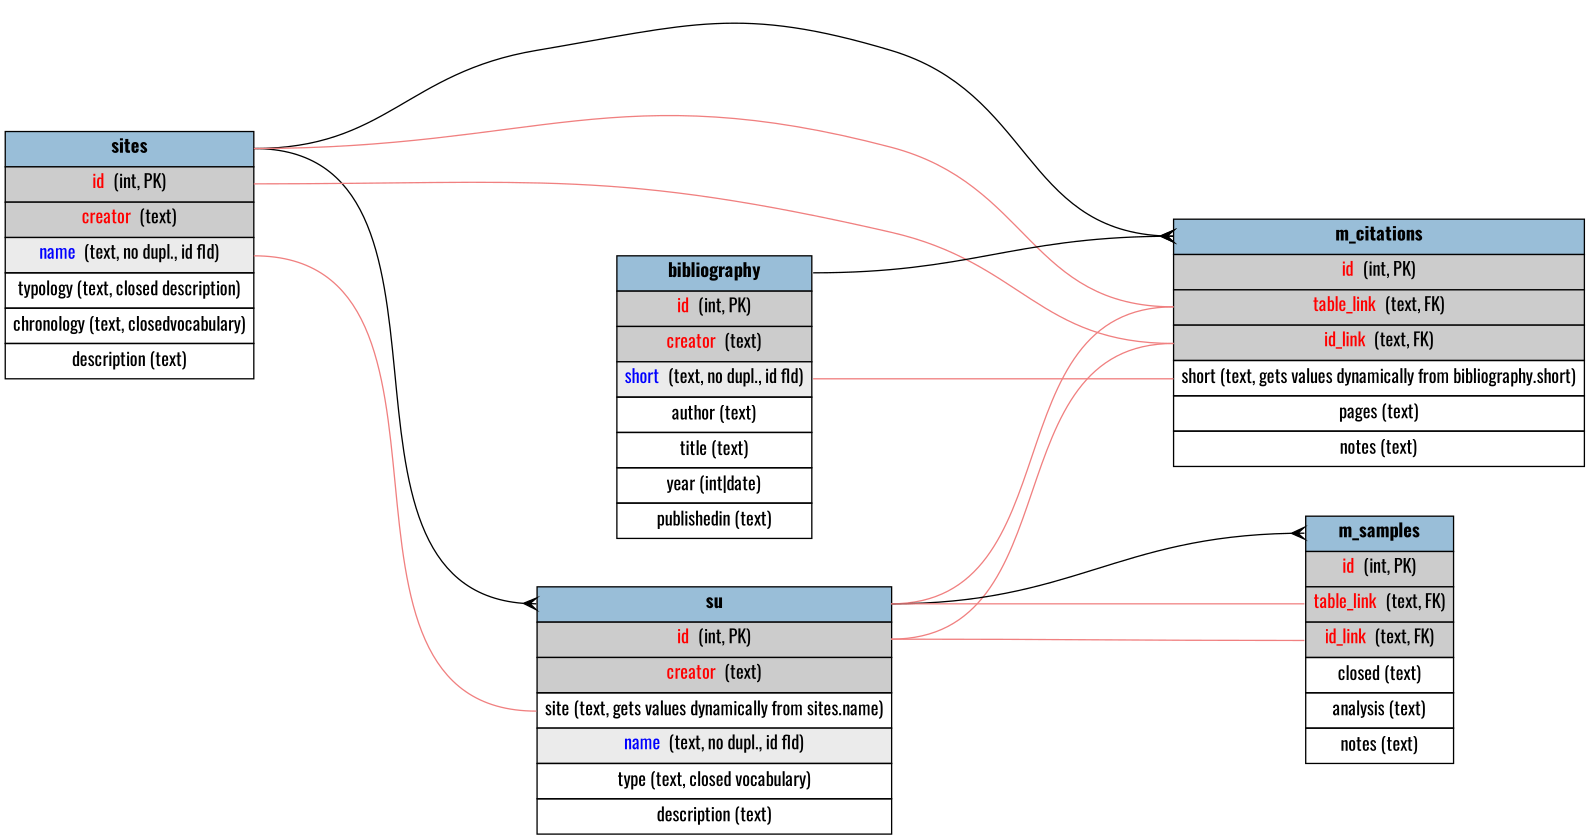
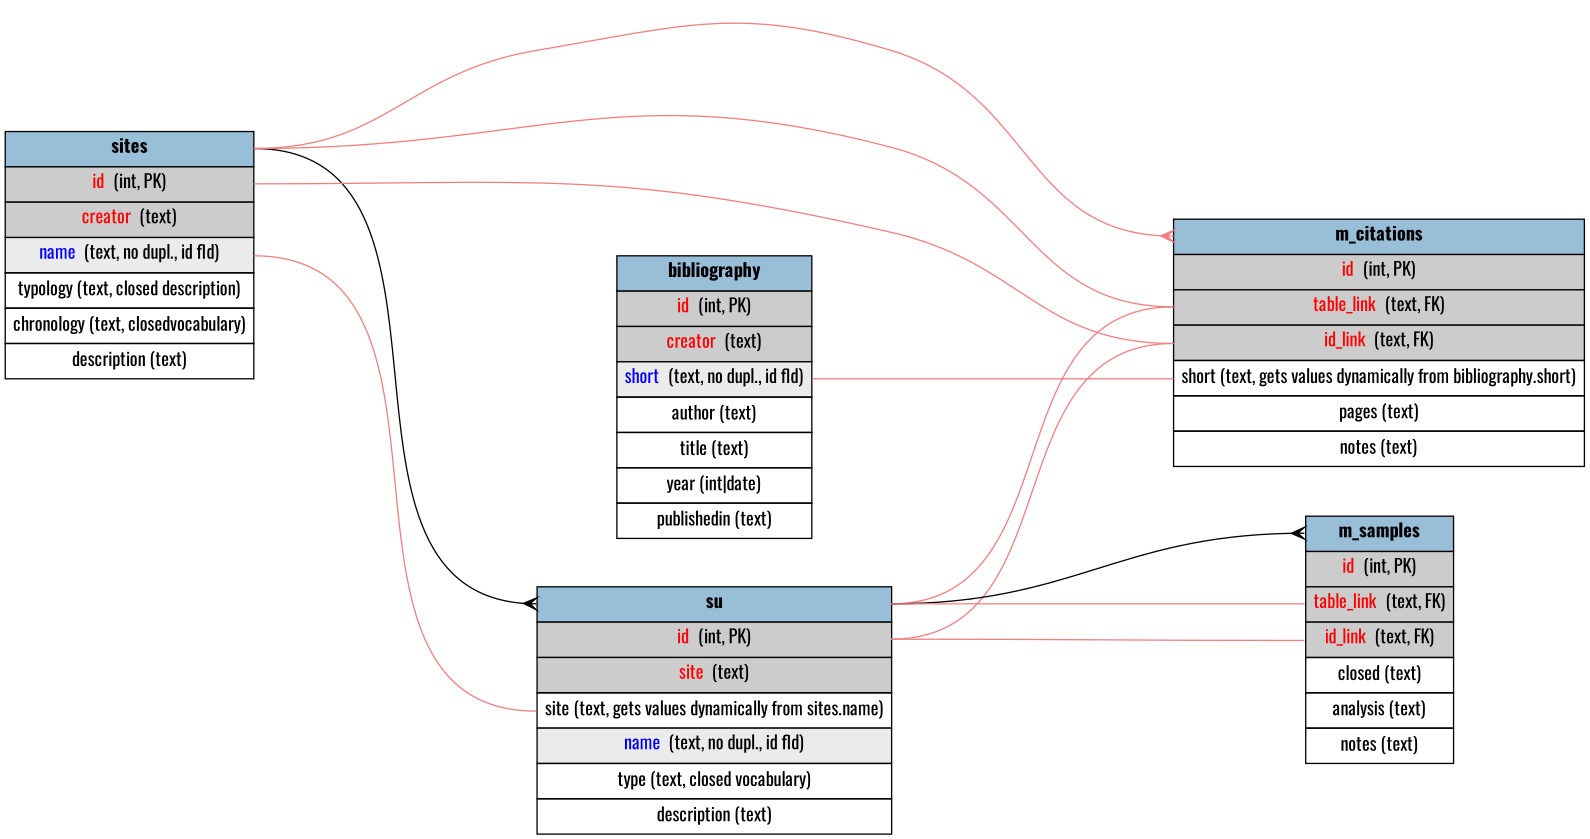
(731, 24) -> (731, 24)
(987, 256) -> none
(691, 673) -> (691, 673)
